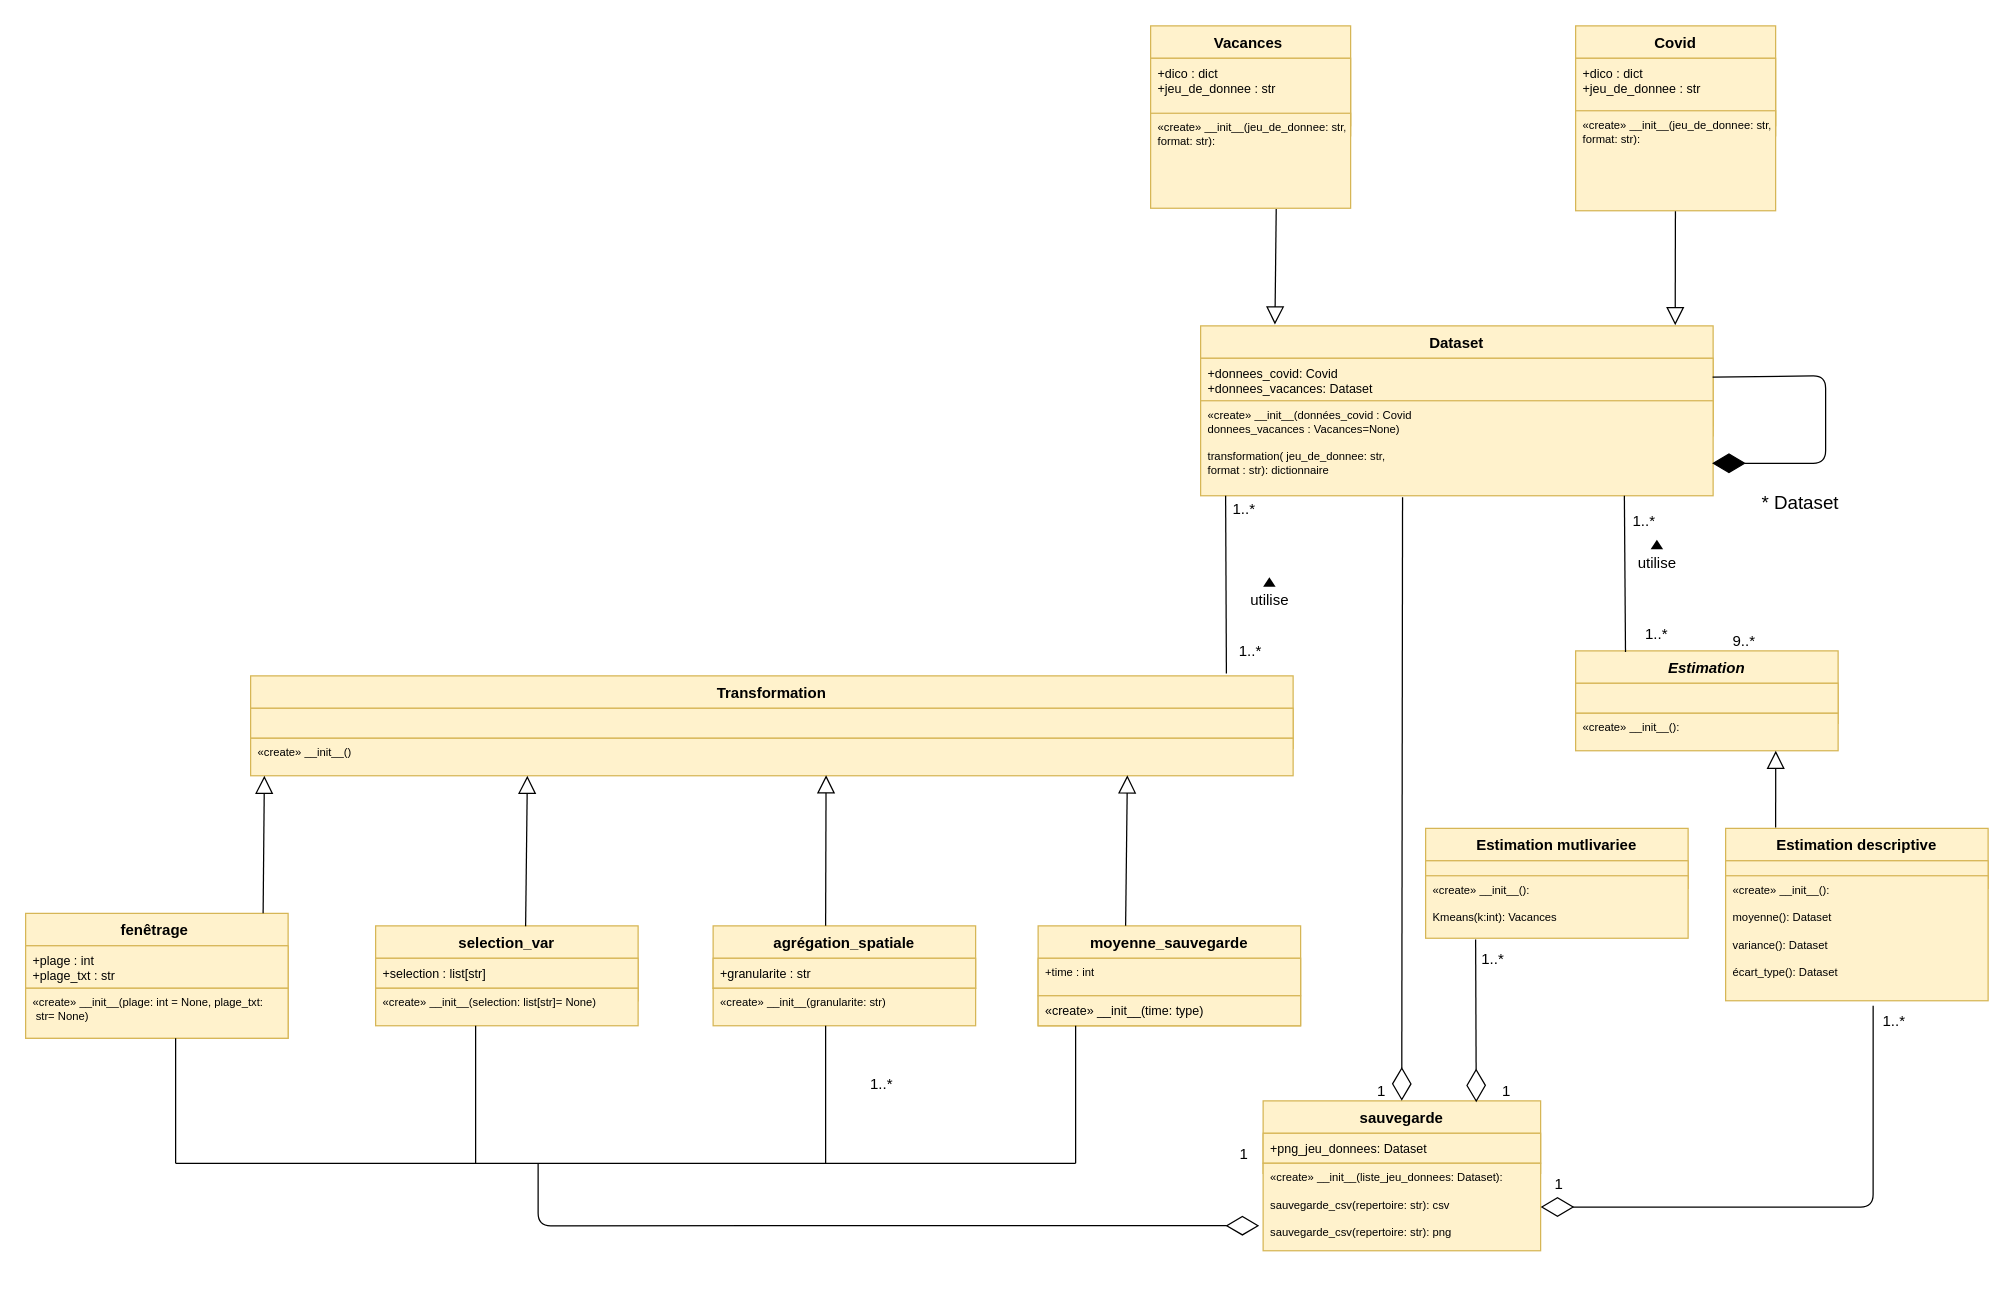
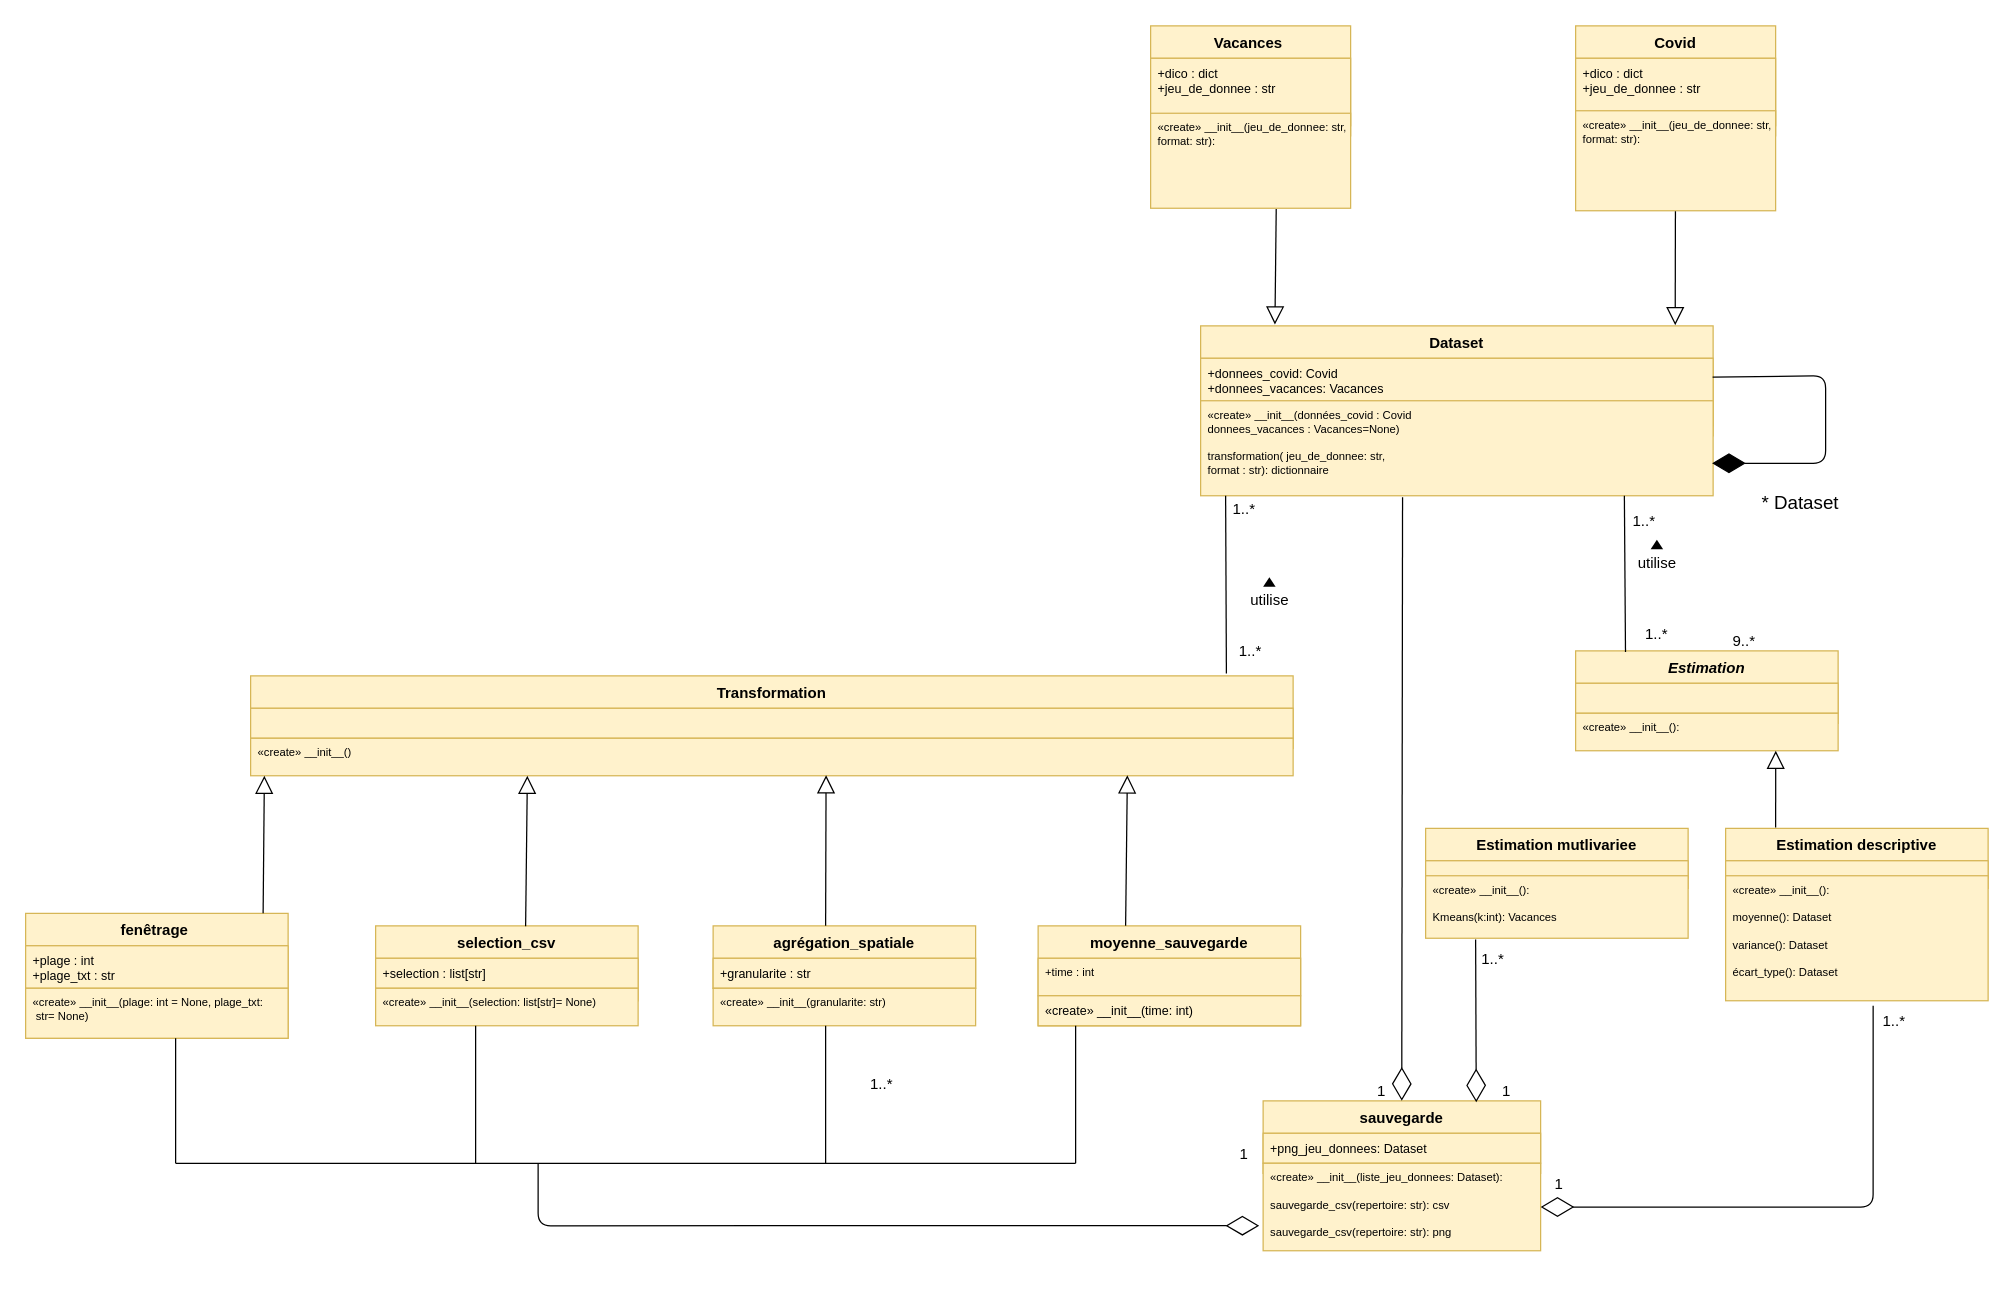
(1275, 373) -> (1275, 373)
(506, 943) -> (506, 943)
(1137, 1011) -> (1132, 1011)
